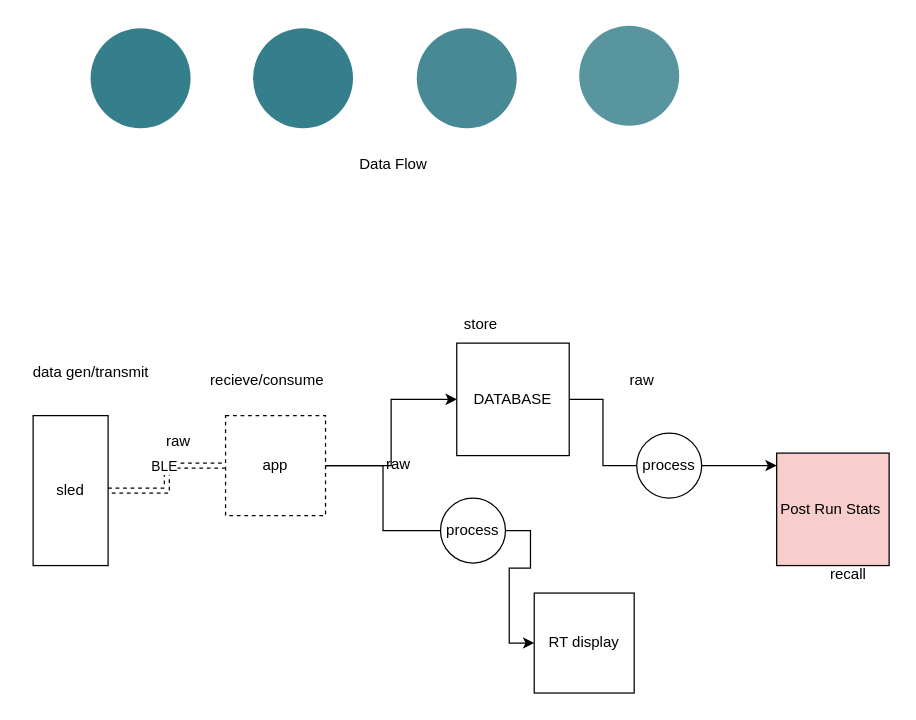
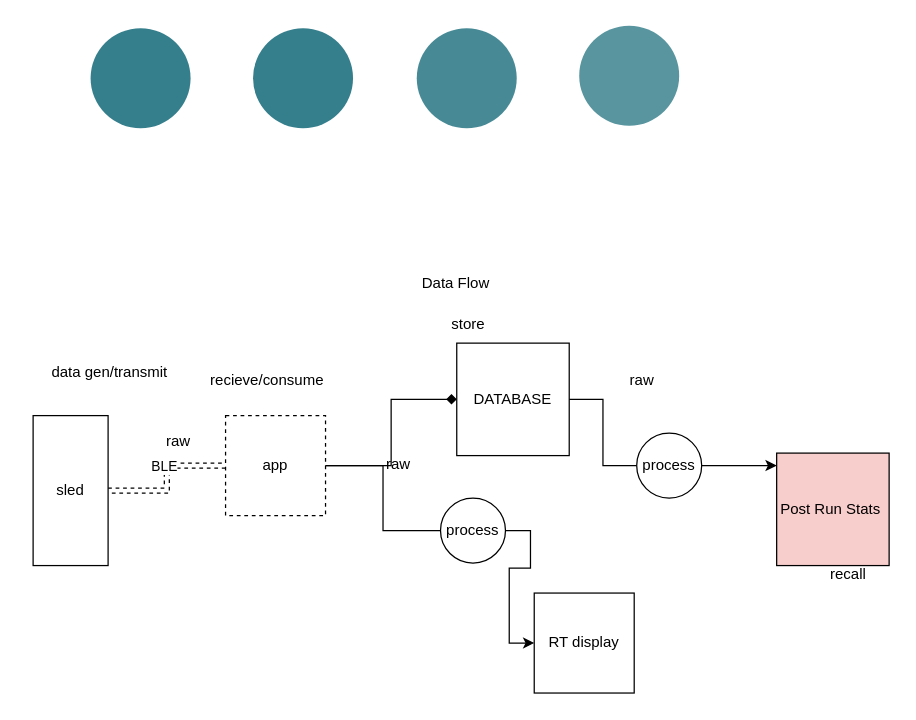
(393, 164) -> (456, 283)
(480, 324) -> (468, 324)
(90, 373) -> (109, 373)
(447, 399) -> (446, 399)
